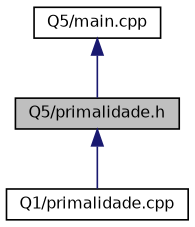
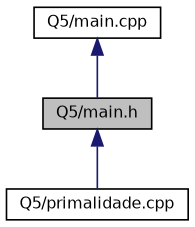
(97, 114) -> (97, 114)
(97, 204) -> (97, 204)
